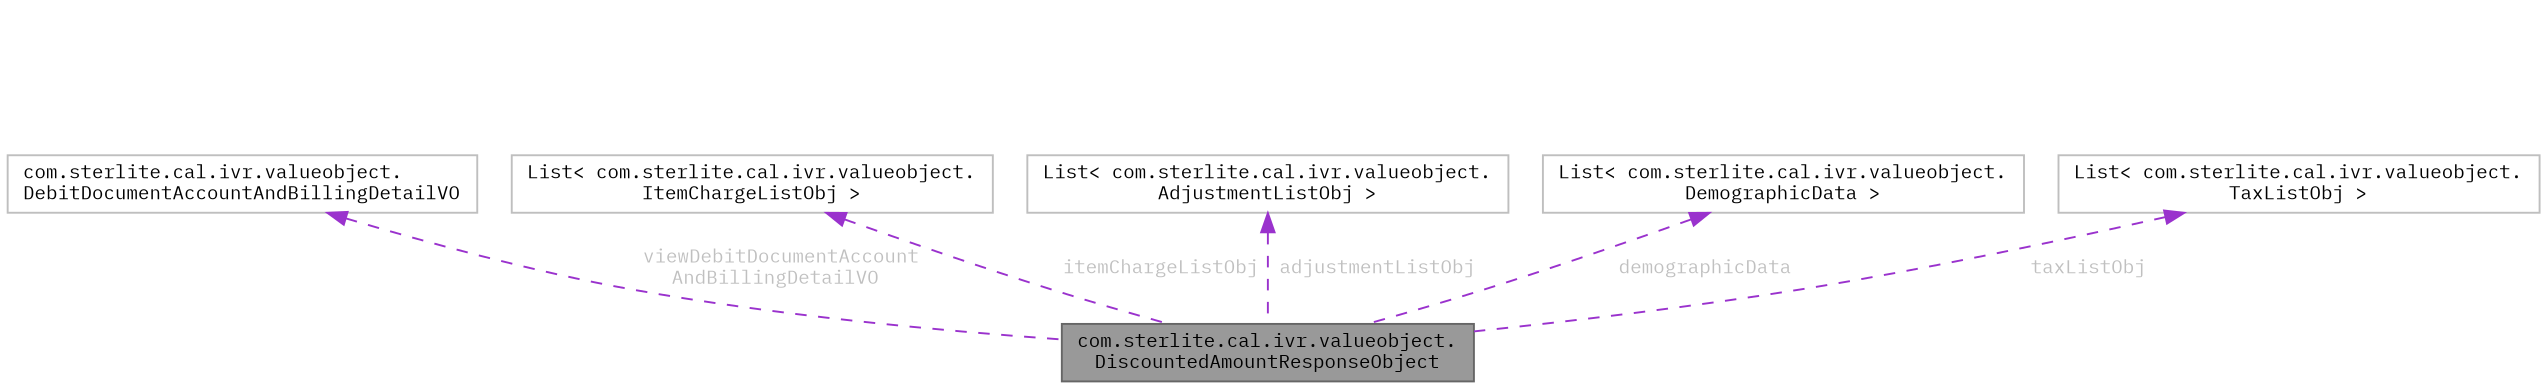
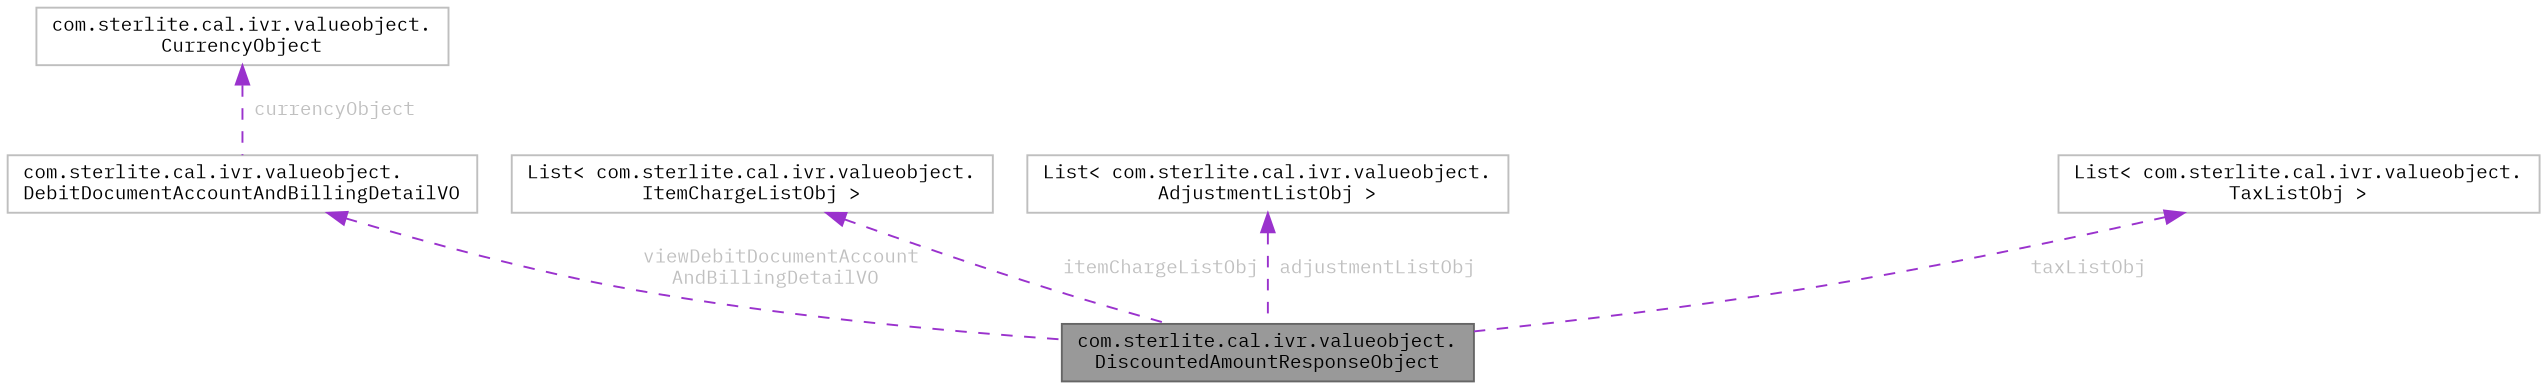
none -> (242, 36)
(1783, 184) -> none
